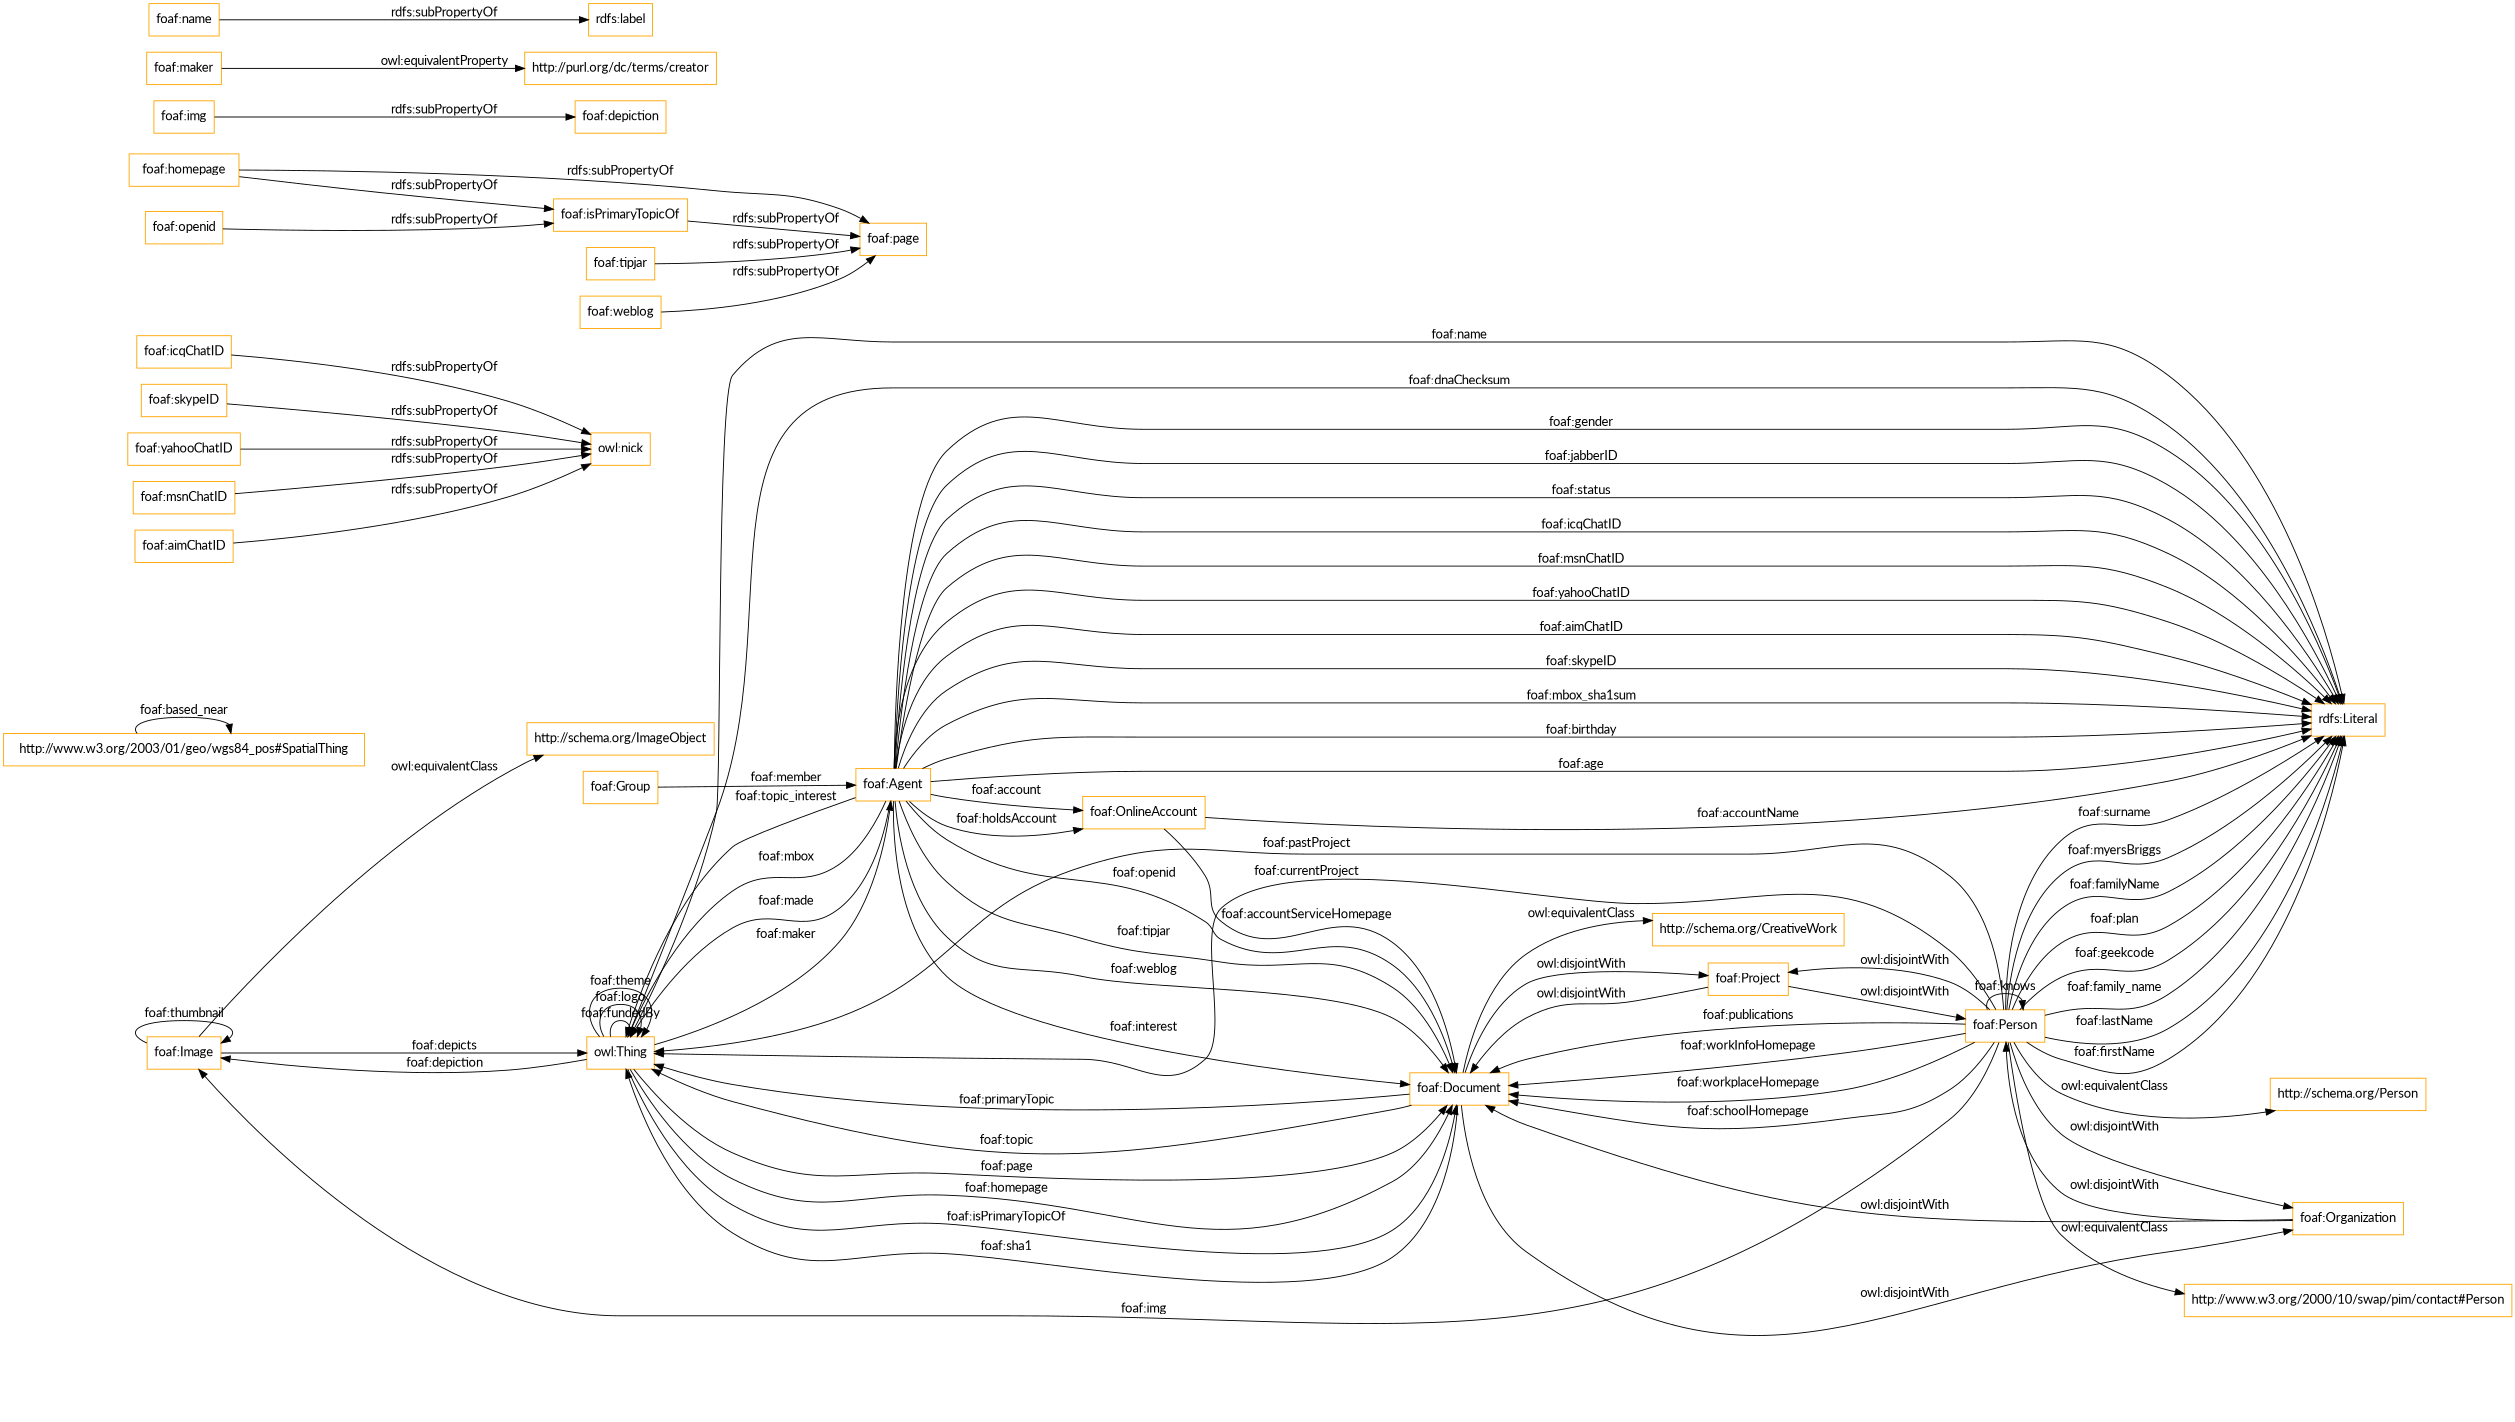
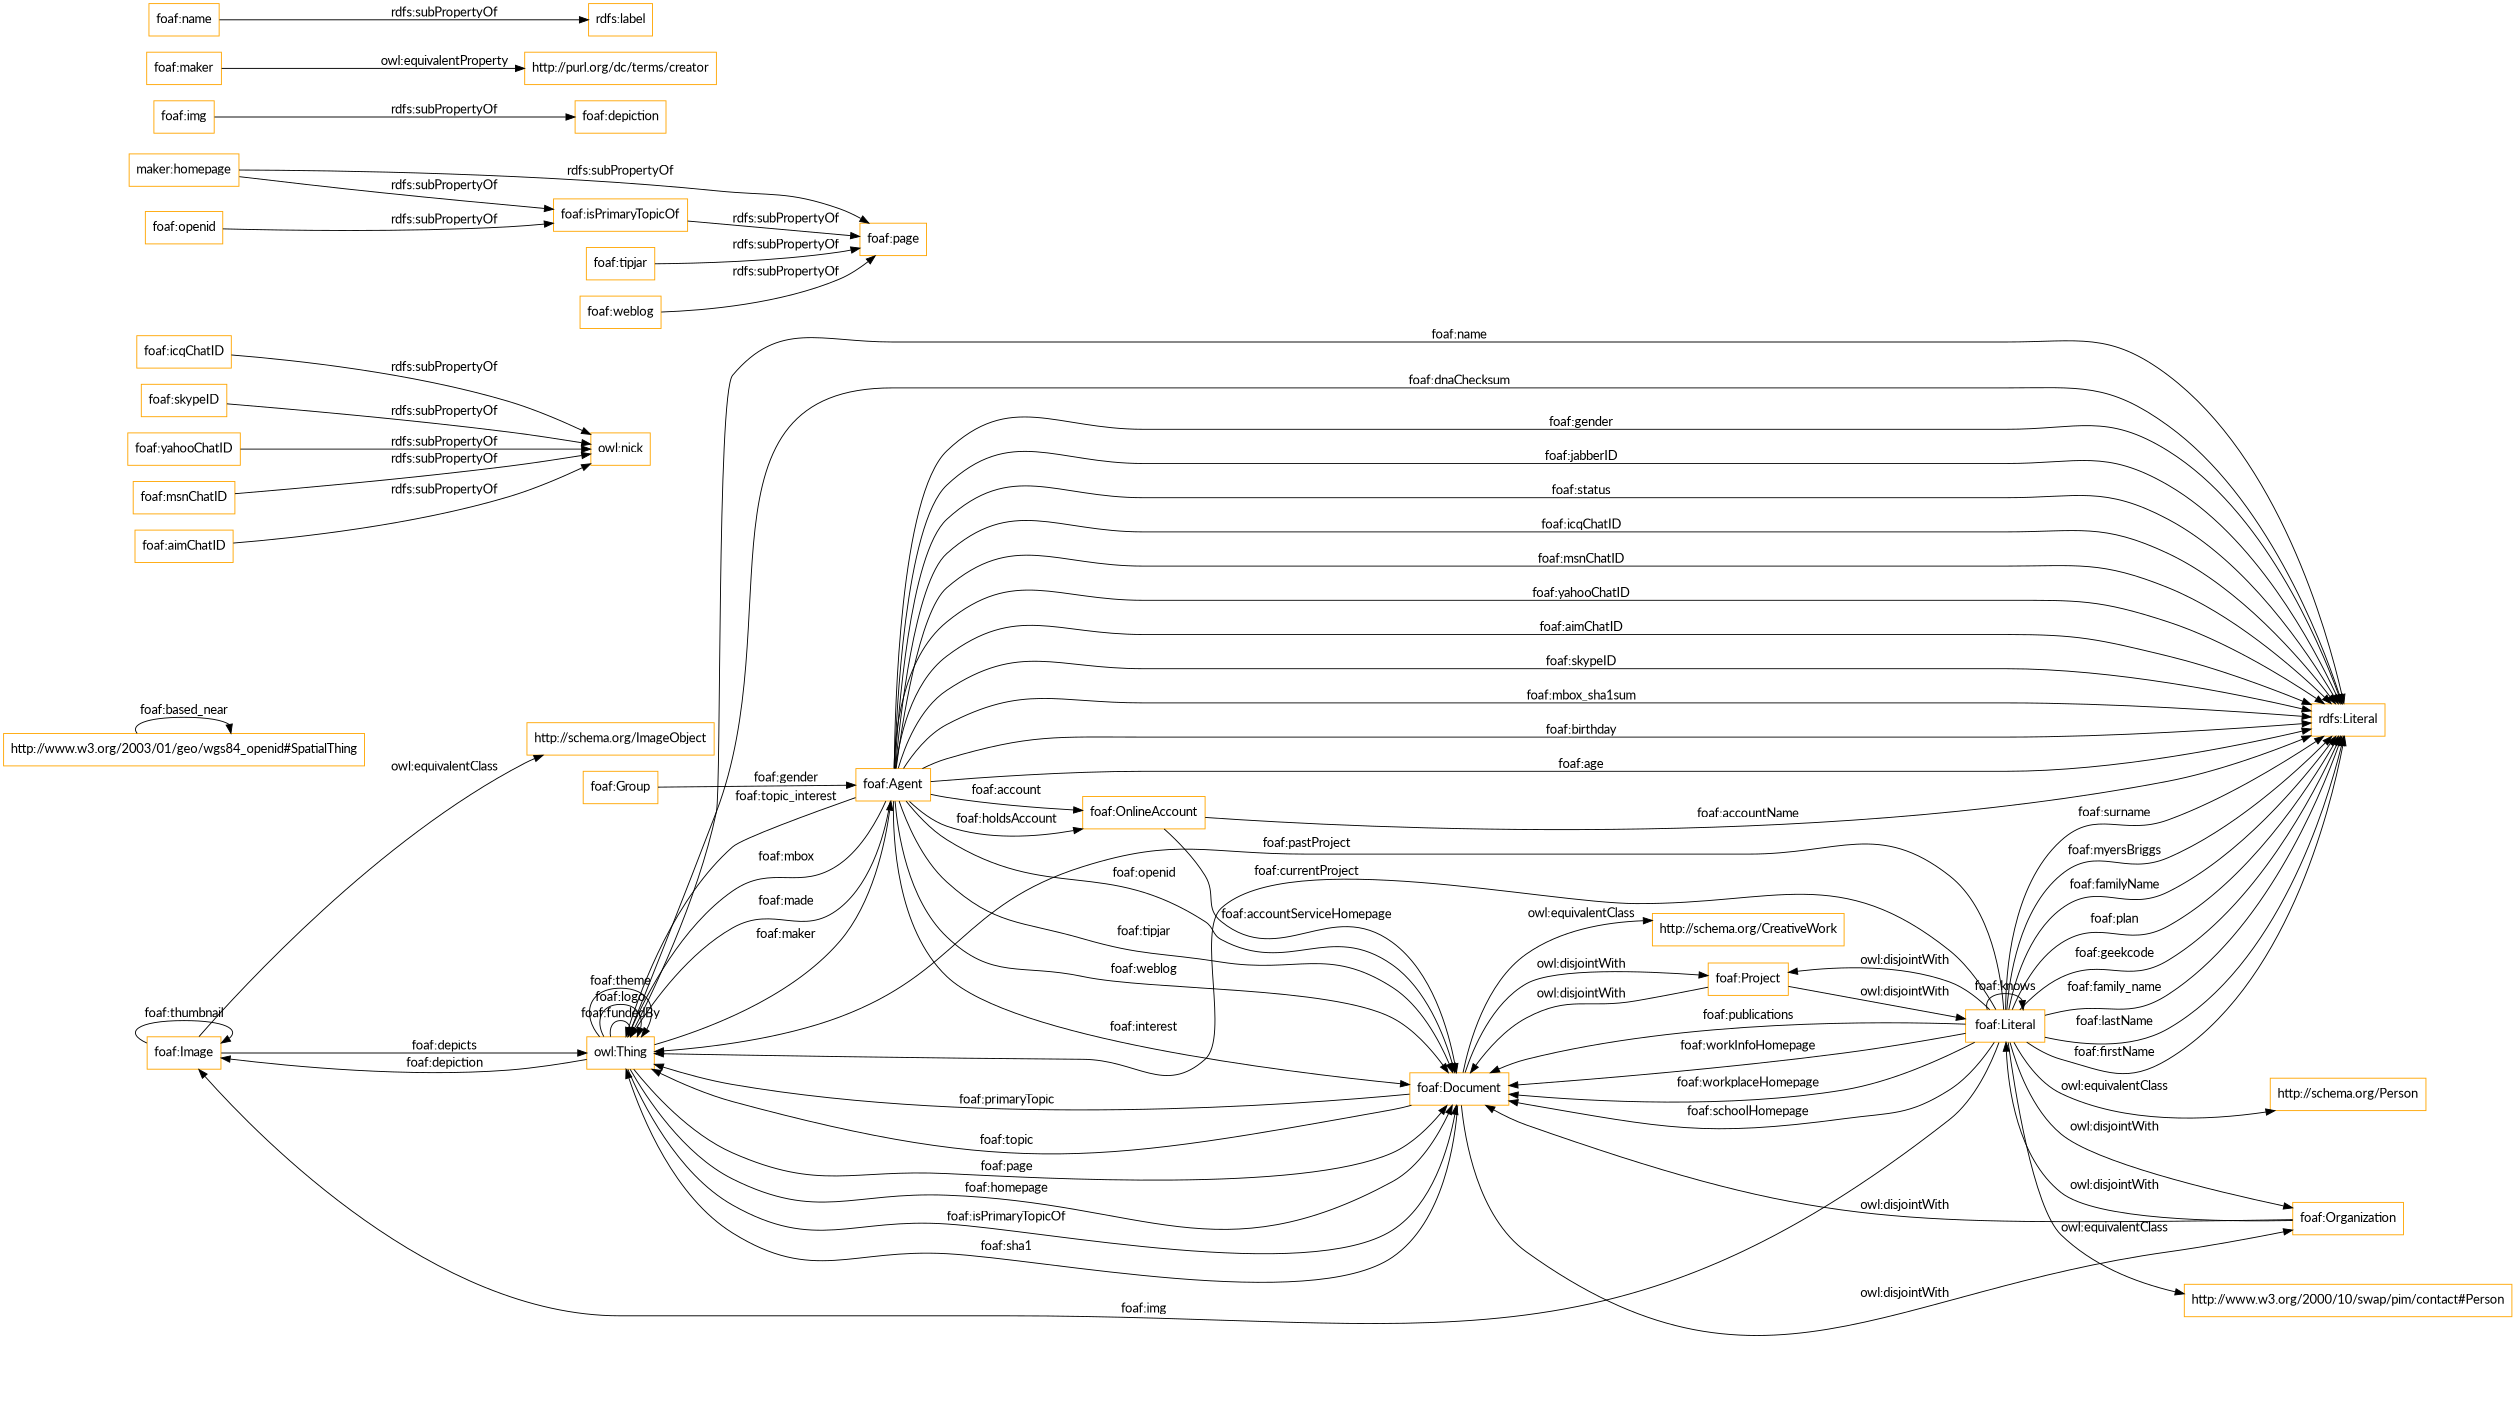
(184, 170) -> (184, 170)
(184, 750) -> (184, 750)
(786, 778) -> (786, 778)
(2005, 1026) -> (2005, 1026)
